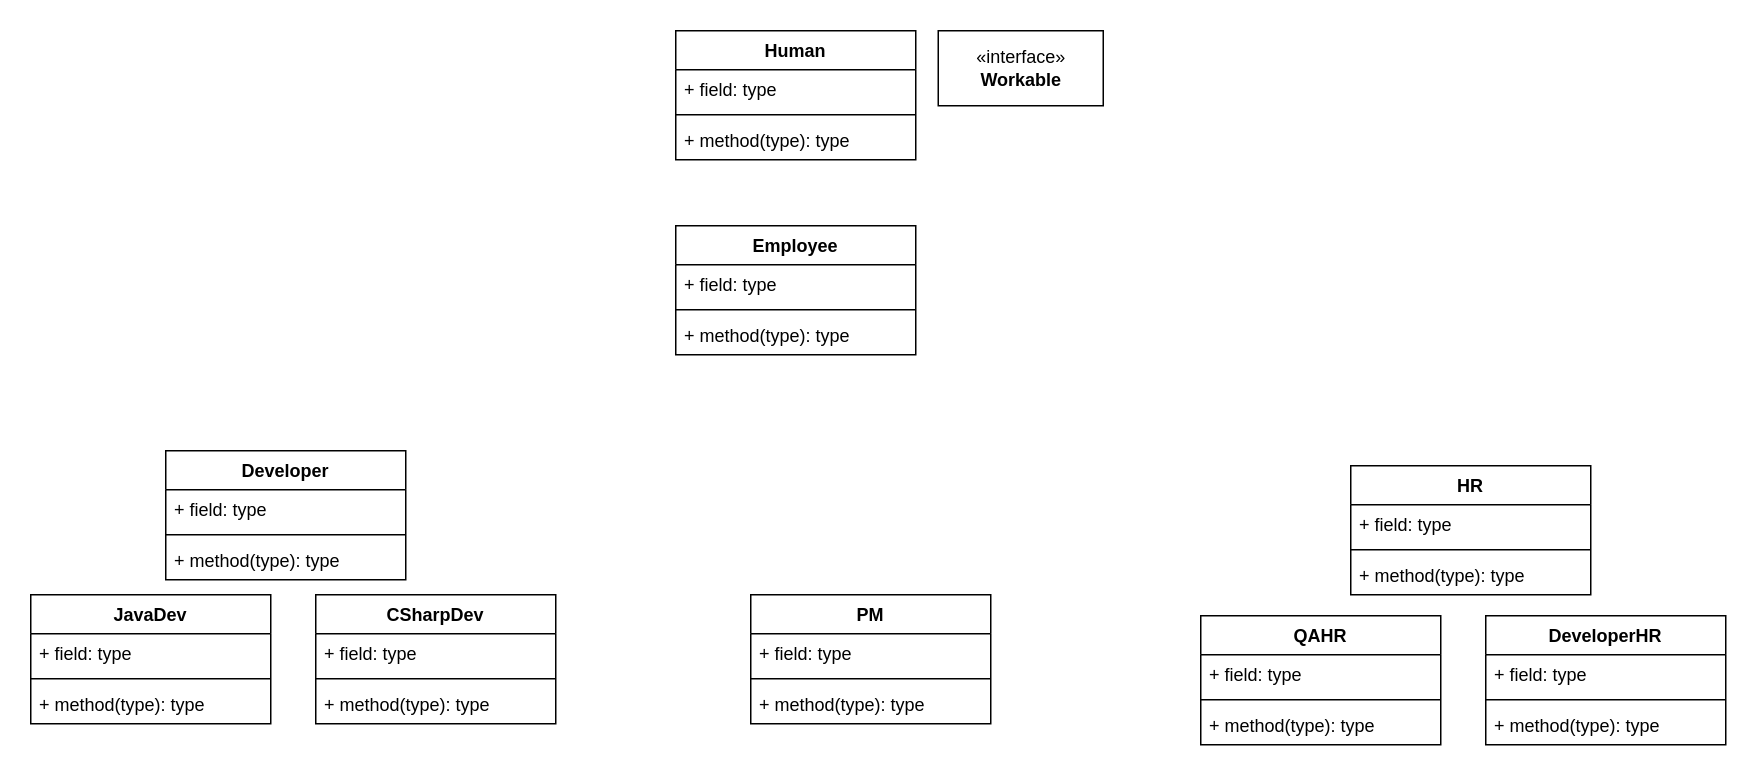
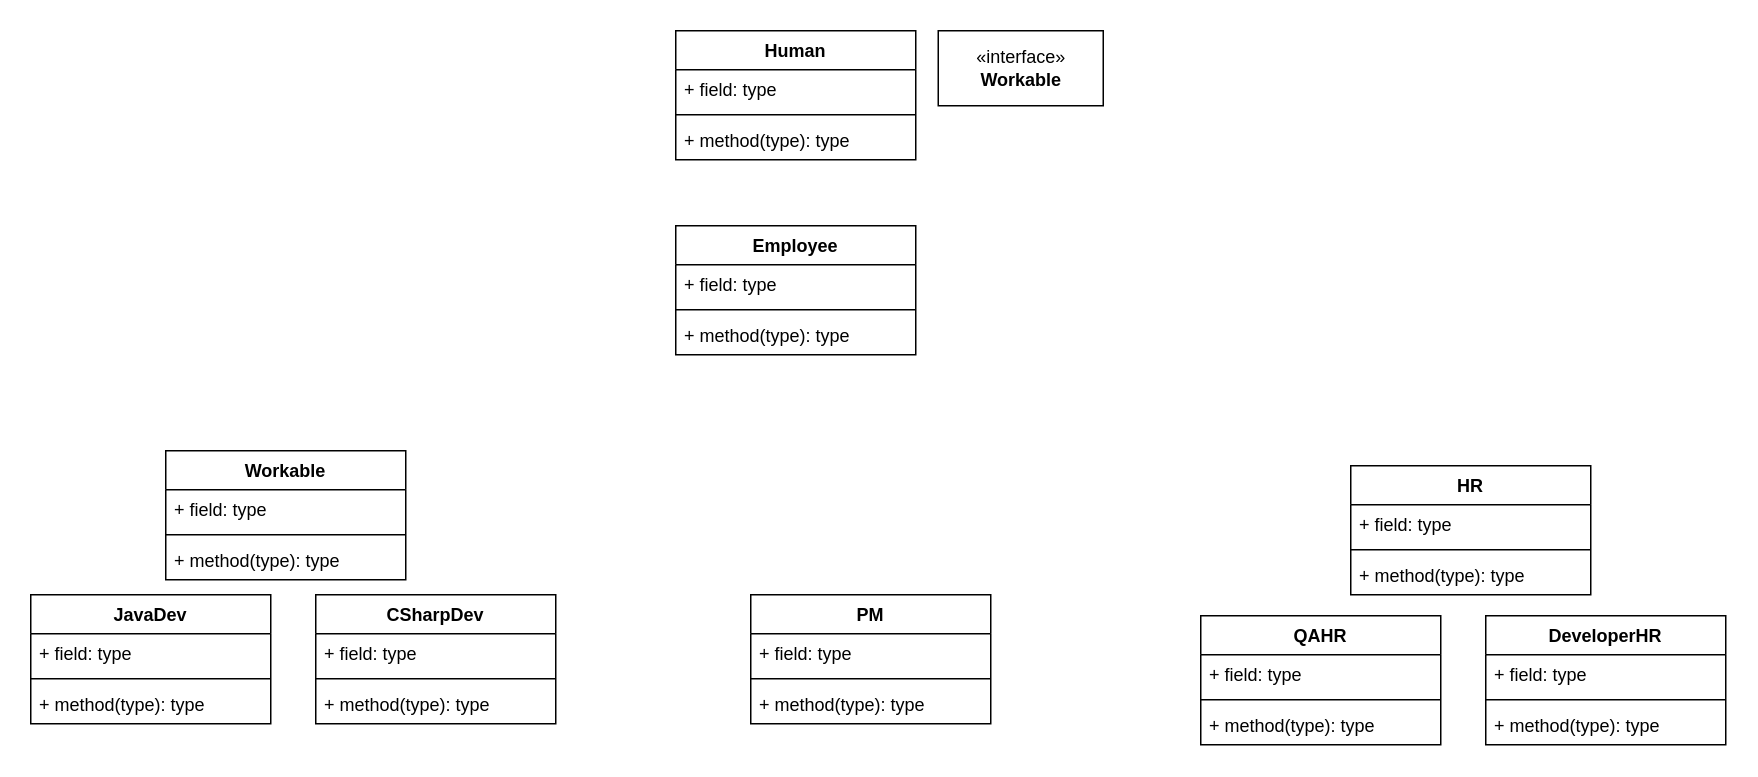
(285, 471) -> (285, 471)
